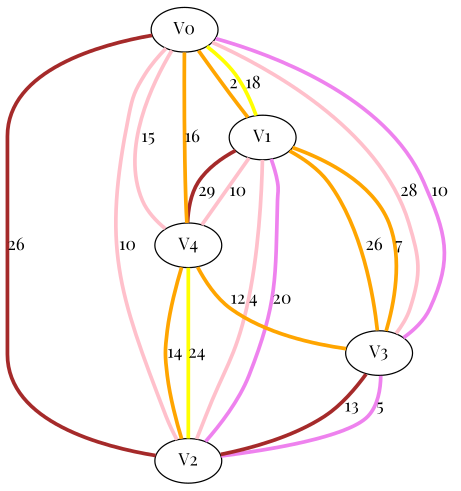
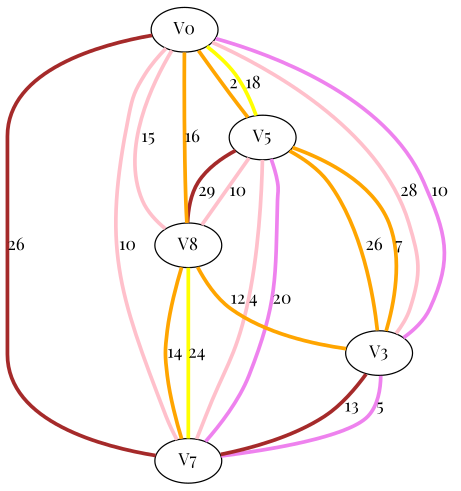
(263, 138) -> (263, 138)
(188, 245) -> (188, 245)
(188, 461) -> (188, 461)
